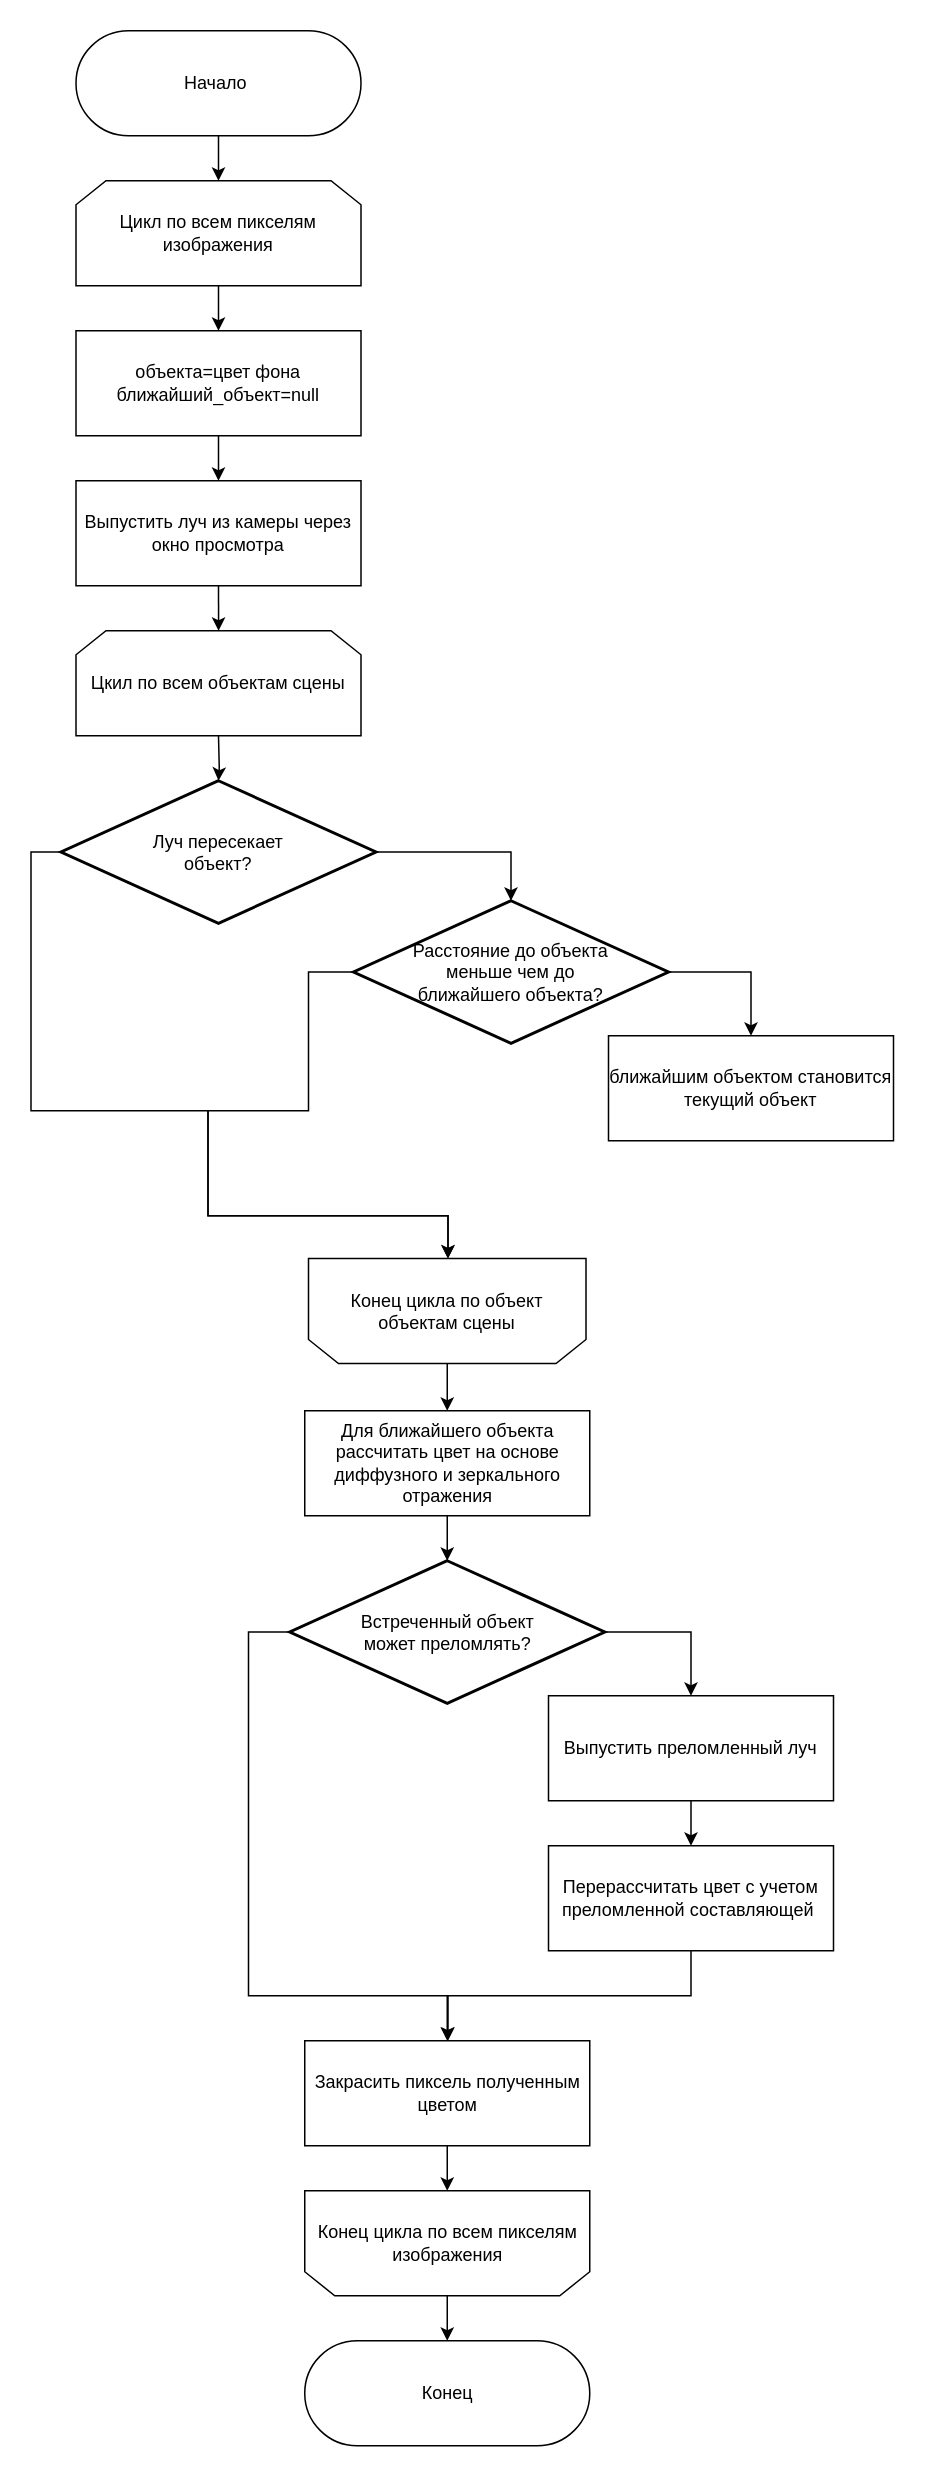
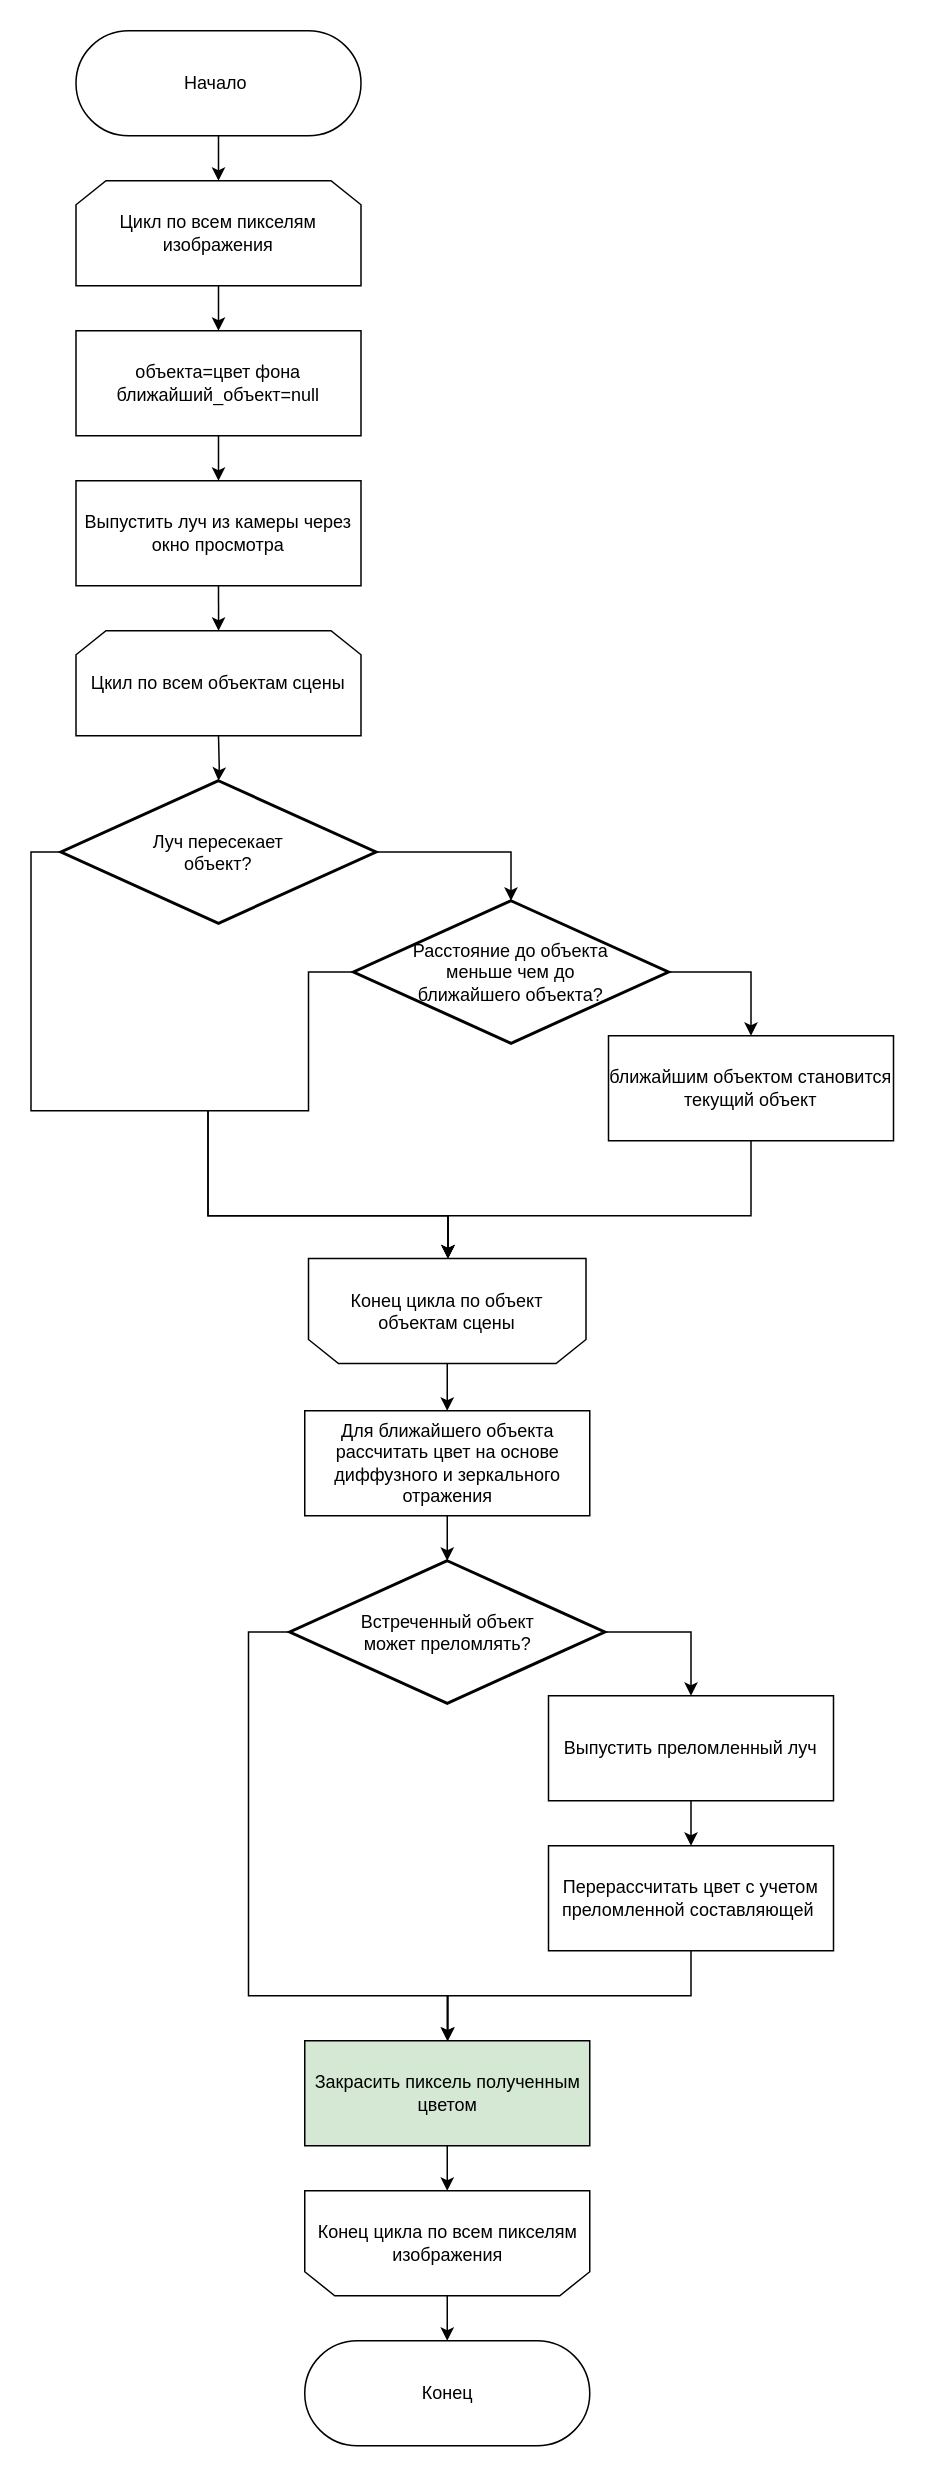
none -> (638, 1216)
(447, 2093) -> (447, 2093)
